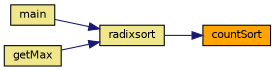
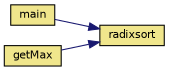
(237, 35) -> none
